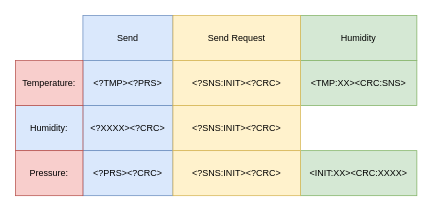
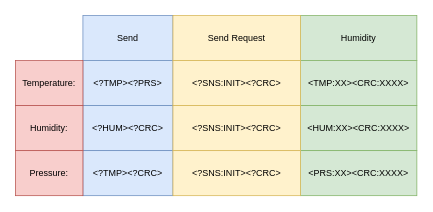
(359, 83) -> (359, 83)
(49, 128) -> (49, 128)
(128, 128) -> (128, 128)
none -> (359, 128)
(128, 173) -> (128, 173)
(359, 173) -> (359, 173)
